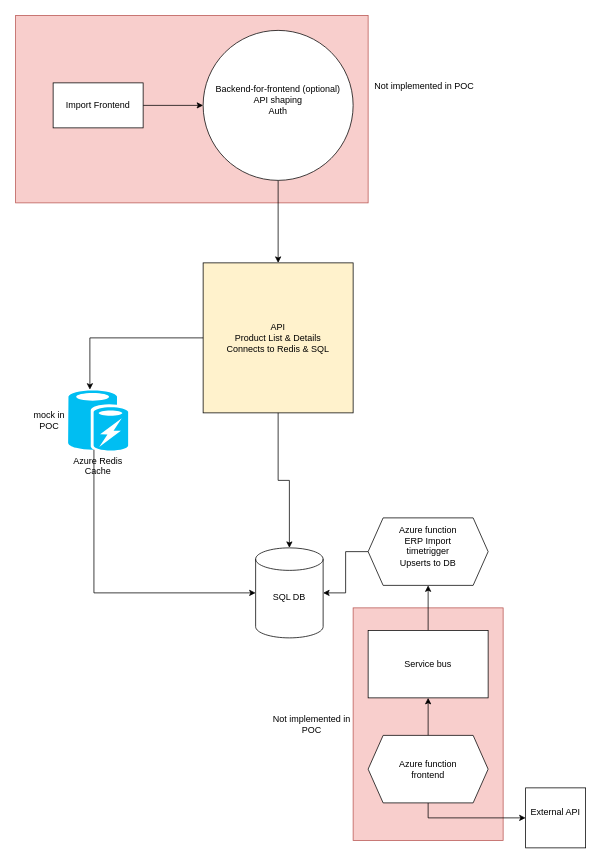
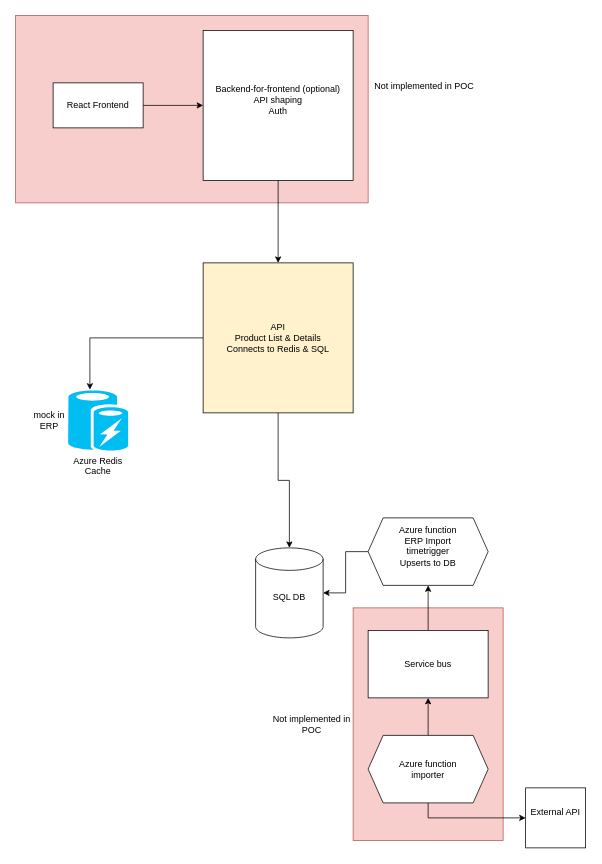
(98, 105) -> (98, 105)
(278, 105) -> (278, 105)
(49, 420) -> (49, 420)
(94, 592) -> none
(428, 769) -> (428, 769)
